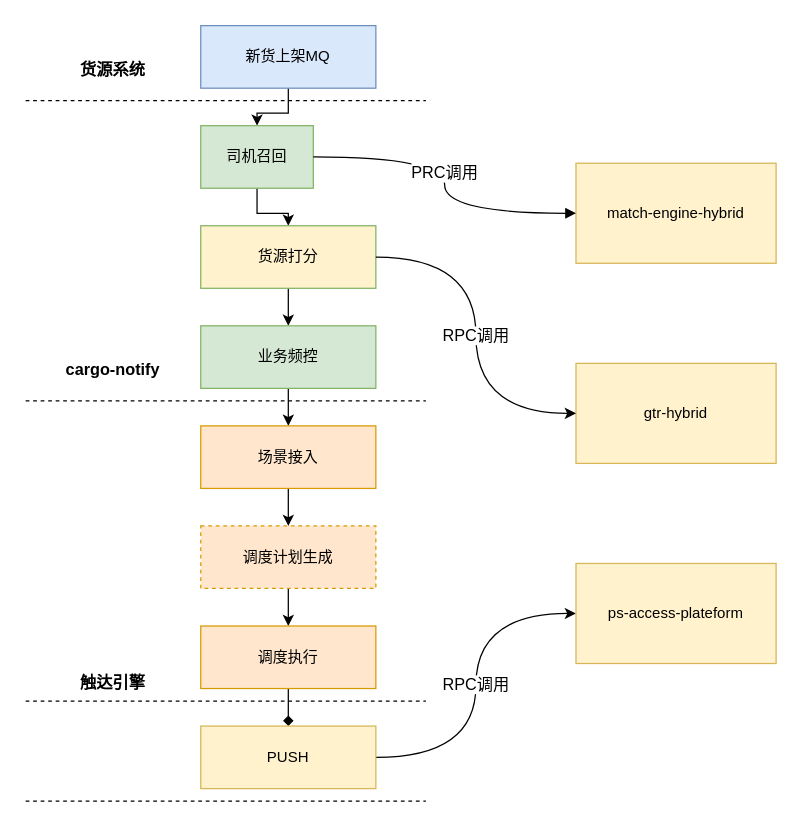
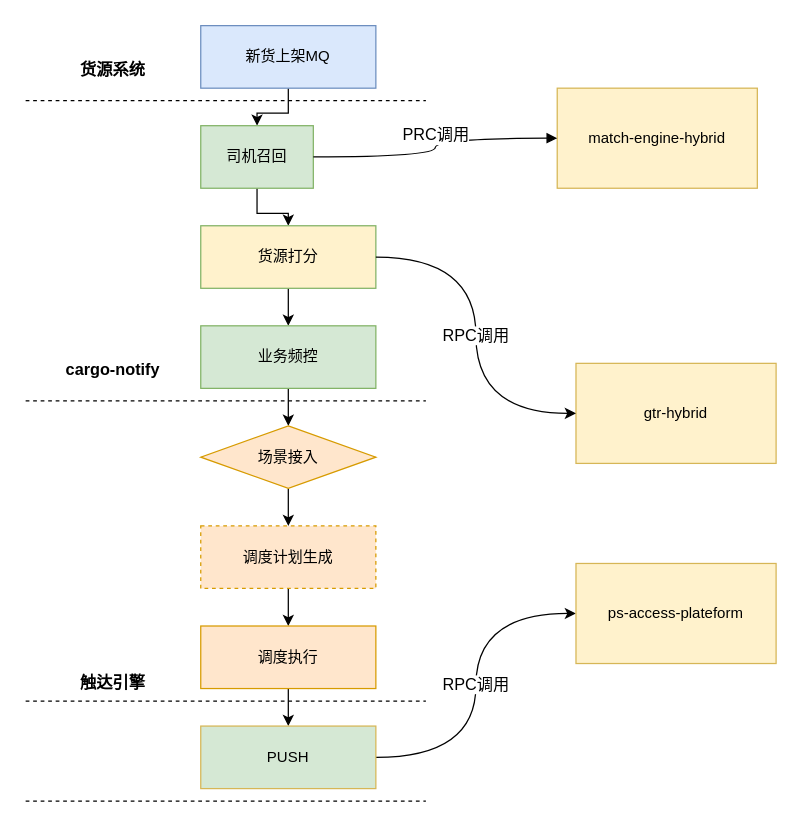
(676, 213) -> (657, 138)
(288, 457) -> (288, 457)
(288, 715) -> (288, 716)
(288, 757) -> (288, 757)
